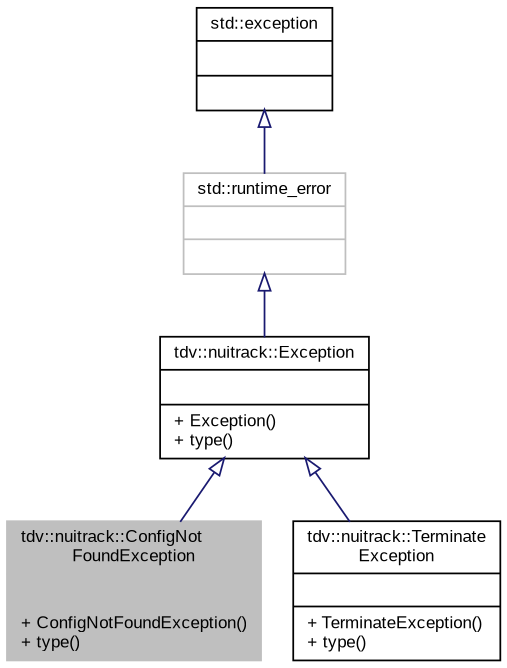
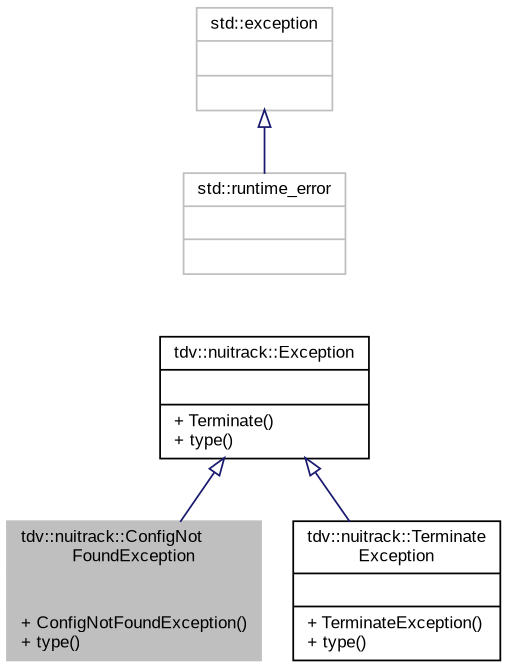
(265, 59) -> (265, 59)
(265, 314) -> none
(225, 421) -> (224, 421)
